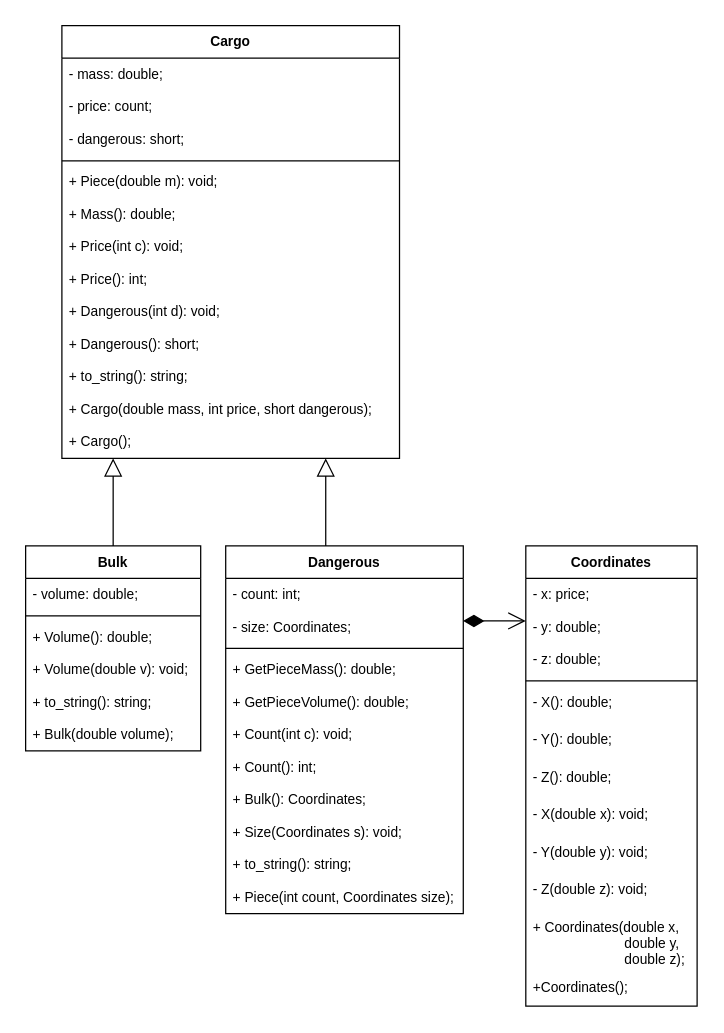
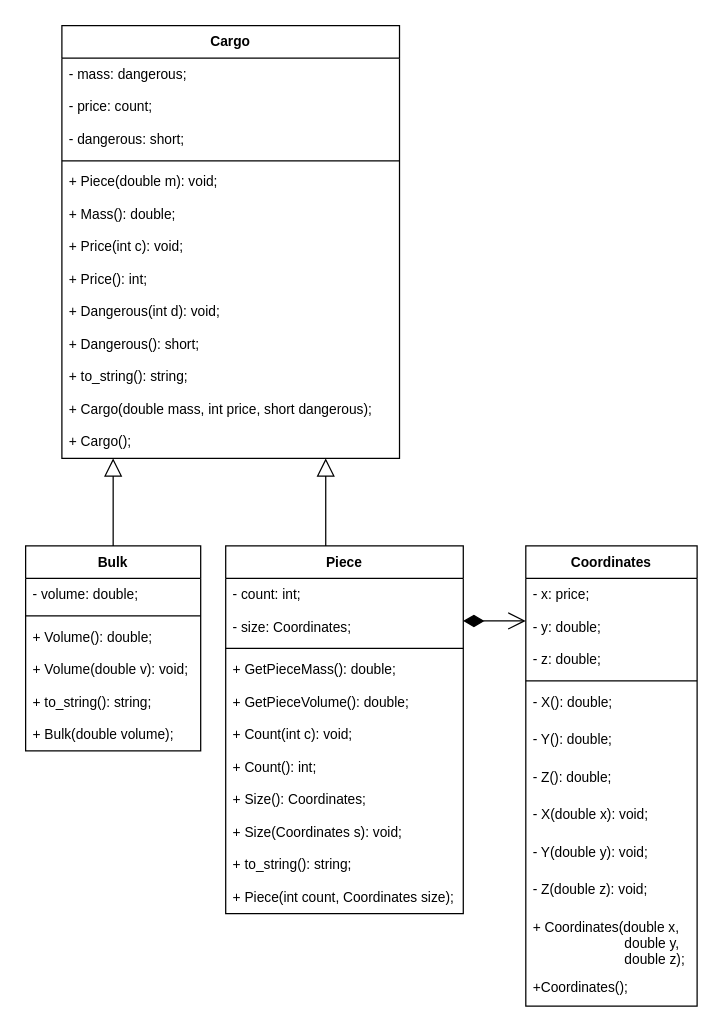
(118, 74) -> (131, 74)
(344, 562) -> (344, 562)
(306, 799) -> (306, 799)
